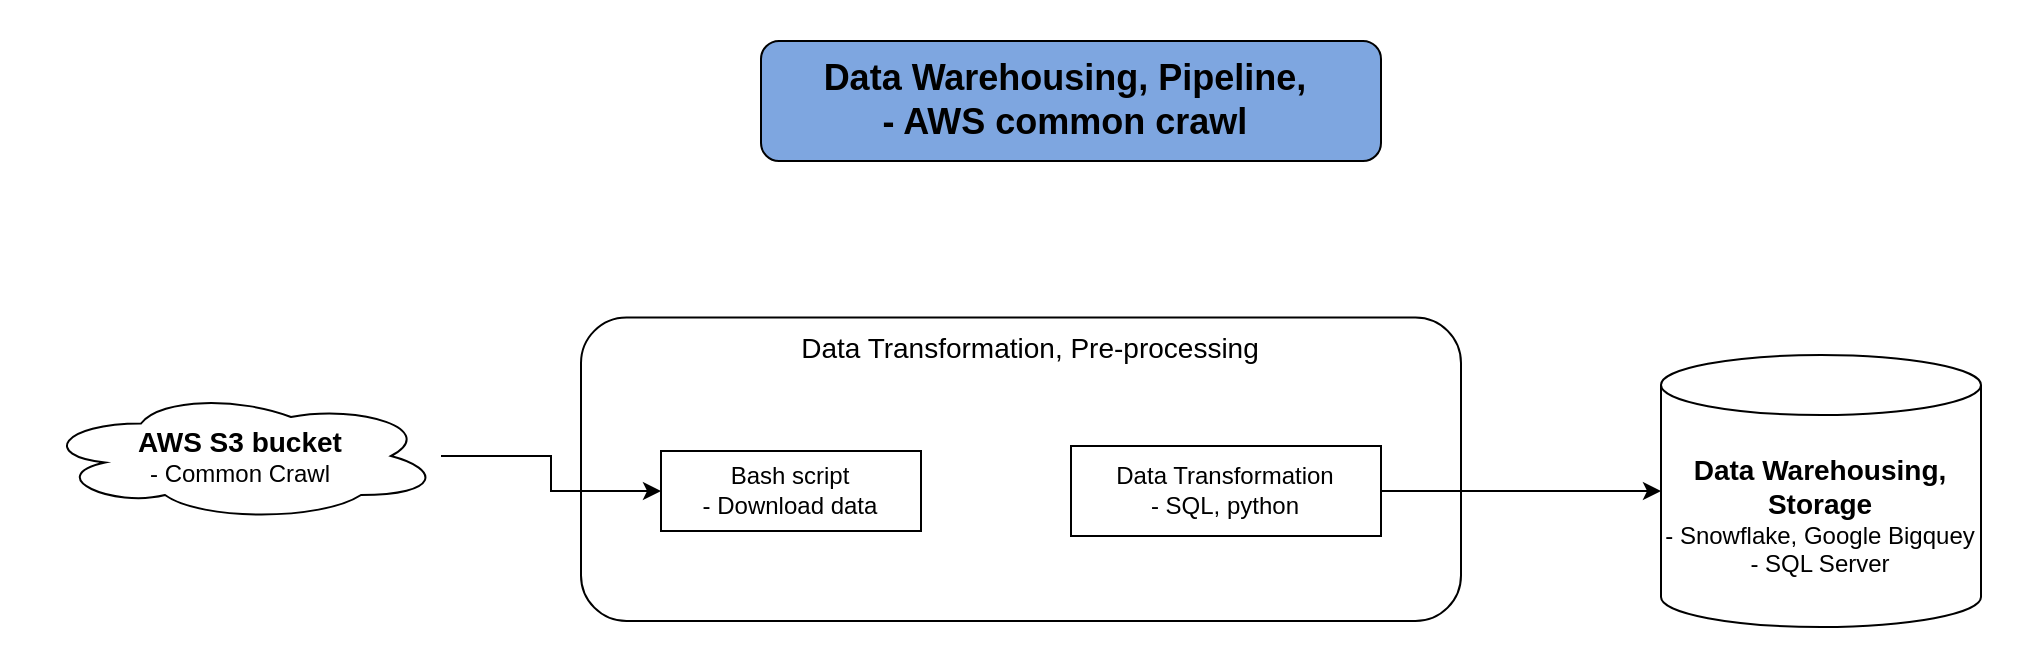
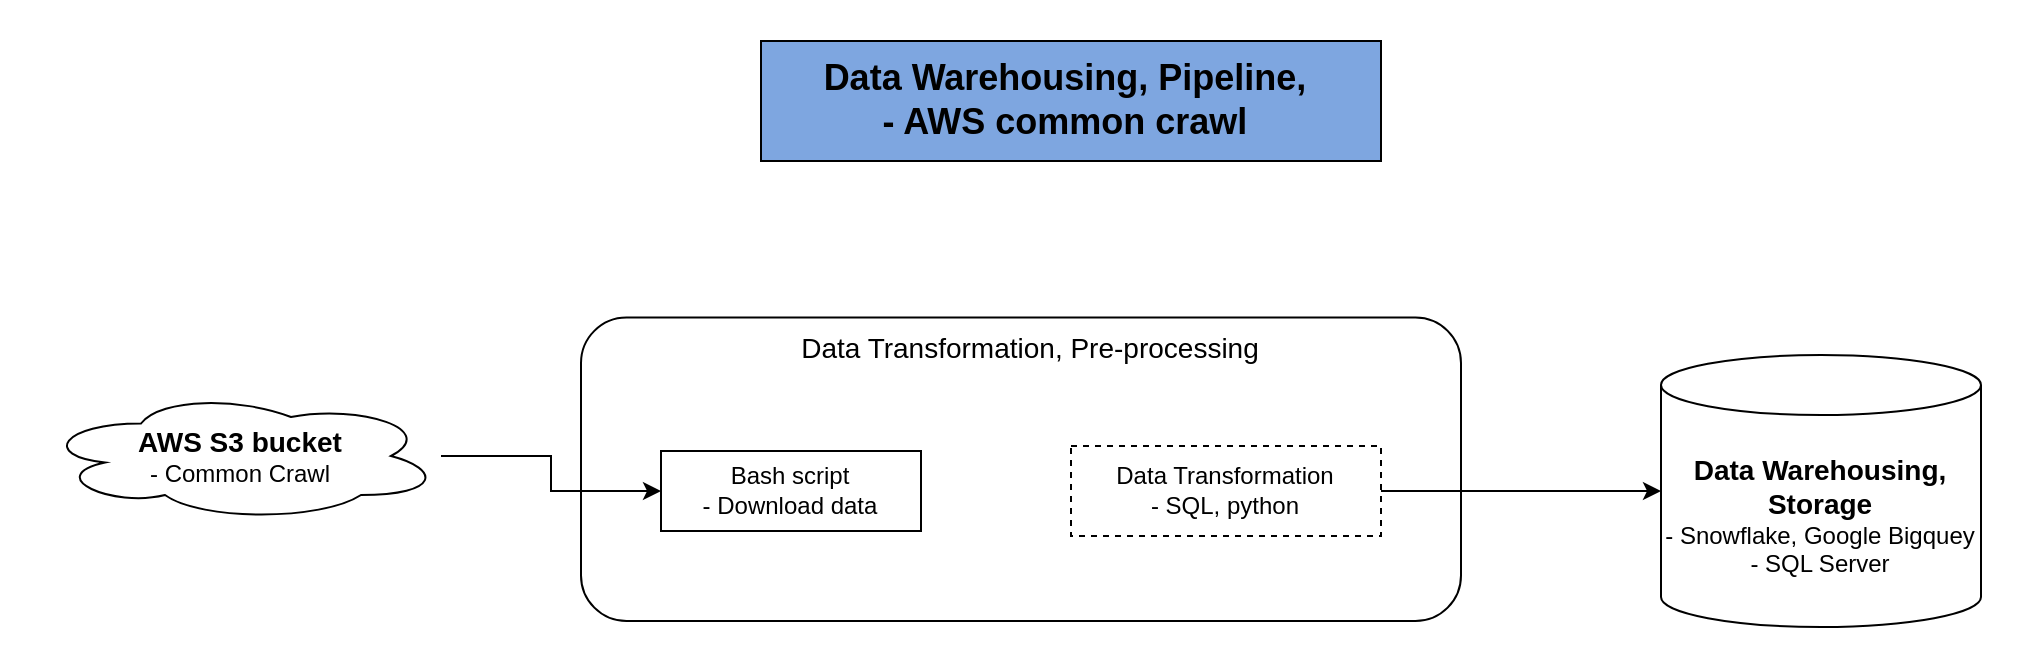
(1071, 101) -> (1071, 101)
(1226, 491) -> (1226, 491)
